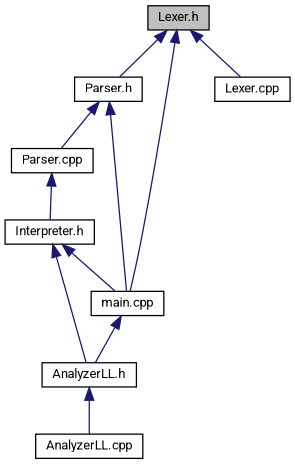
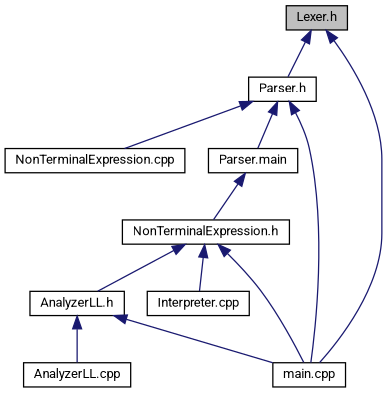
(252, 89) -> none
(52, 161) -> (253, 161)
none -> (95, 161)
(50, 232) -> (206, 232)
none -> (198, 303)
(105, 345) -> (199, 341)
